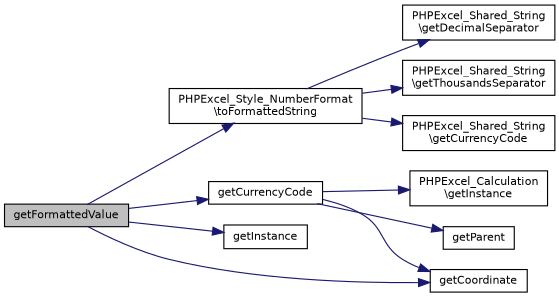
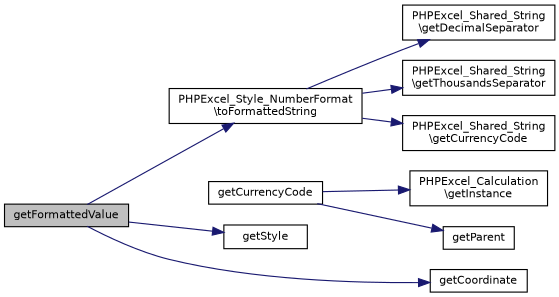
(163, 204) -> none
(376, 227) -> none
(266, 237) -> (266, 237)
